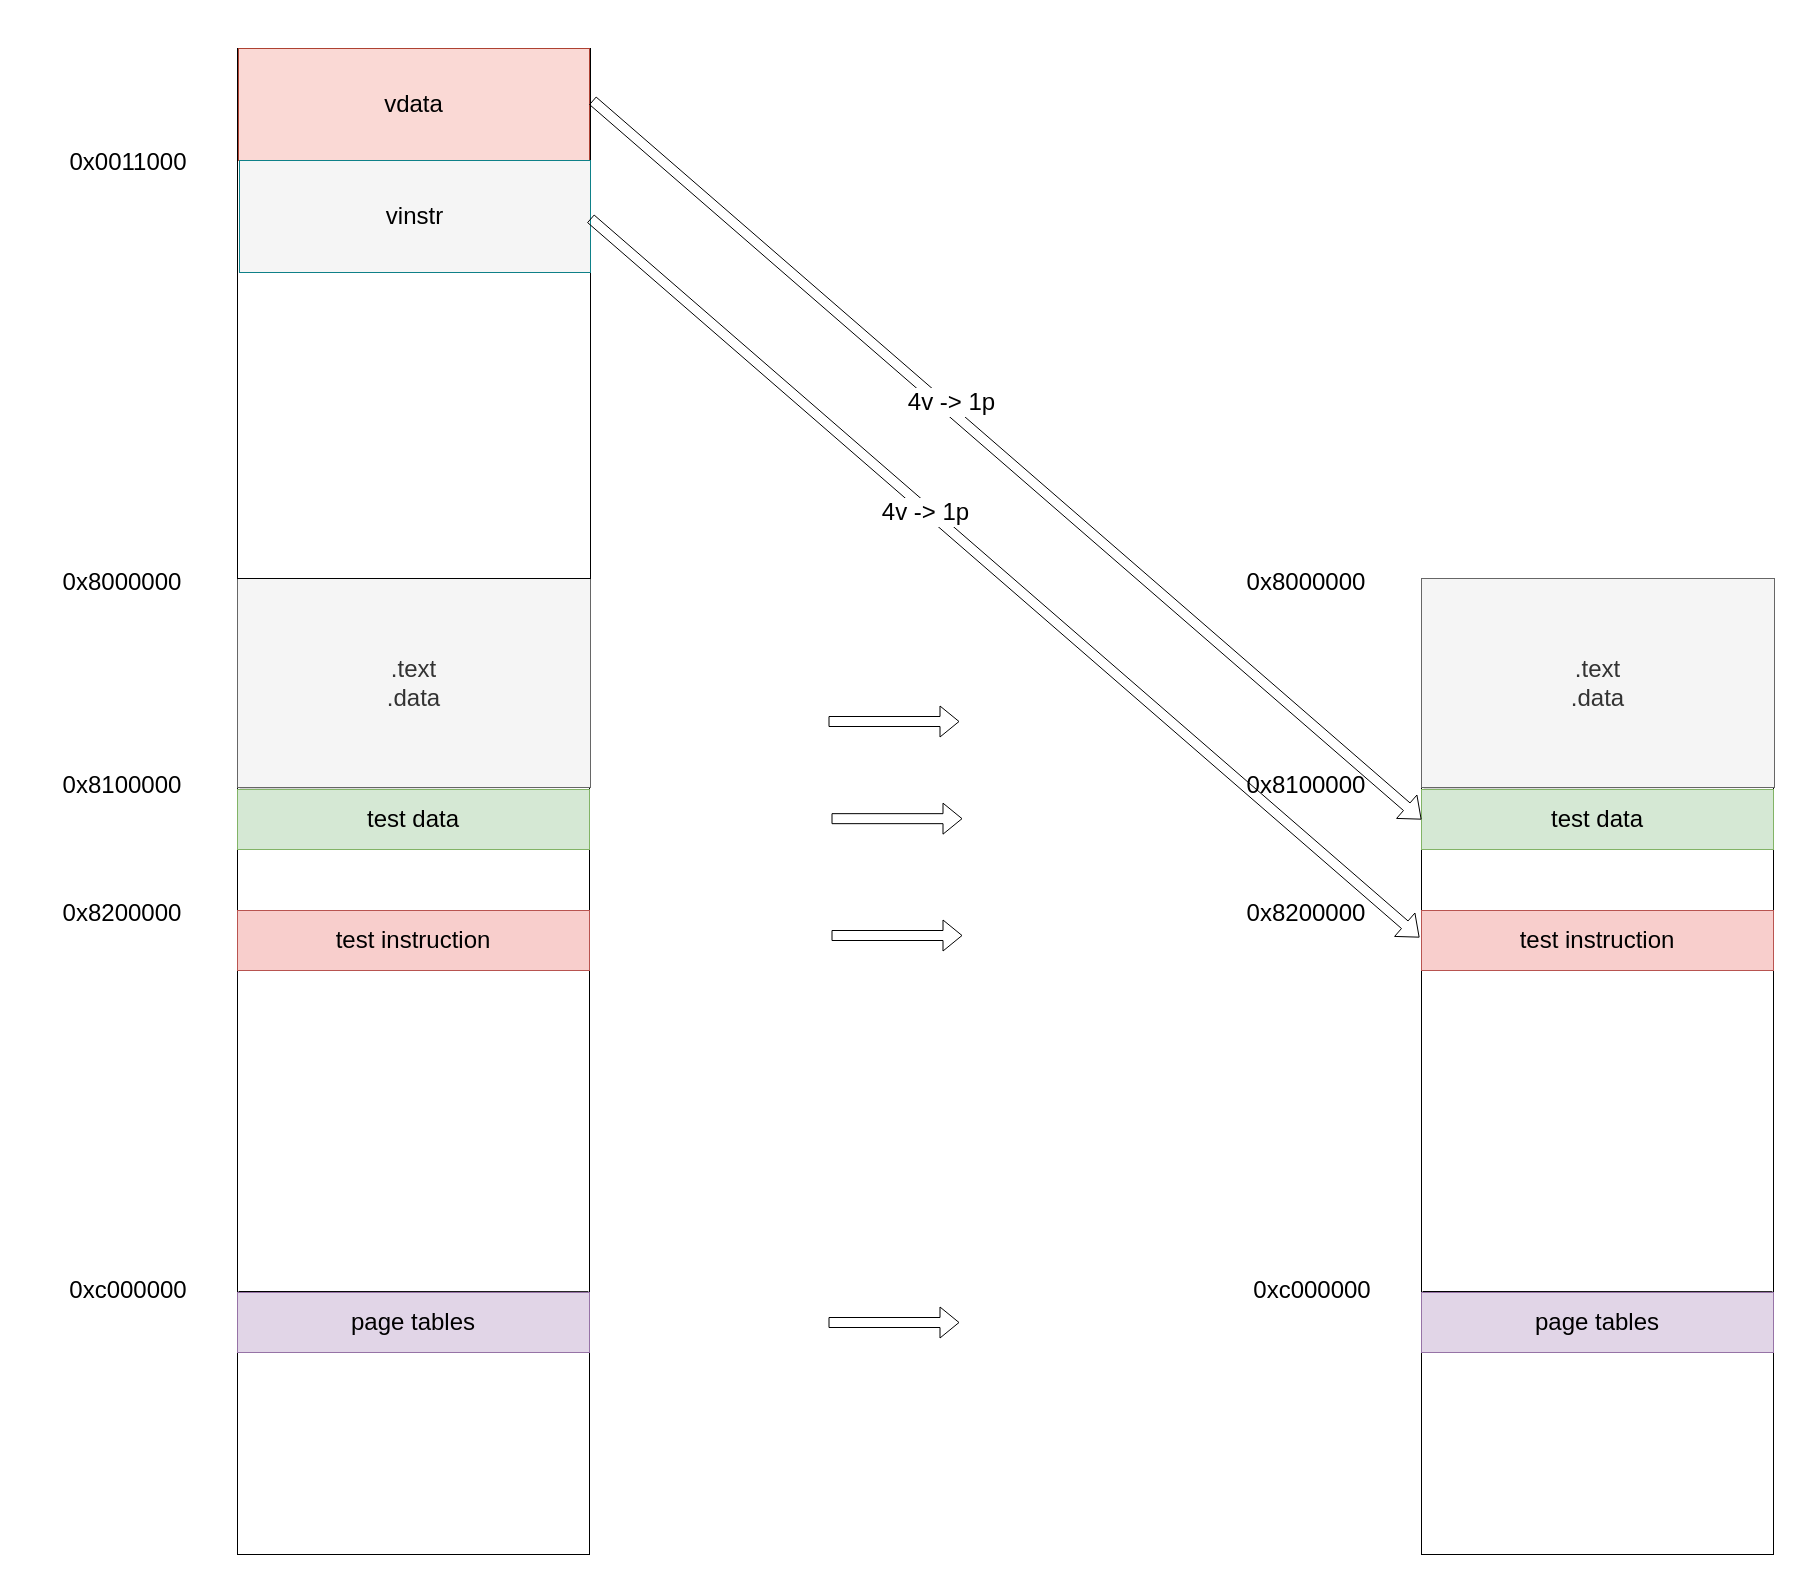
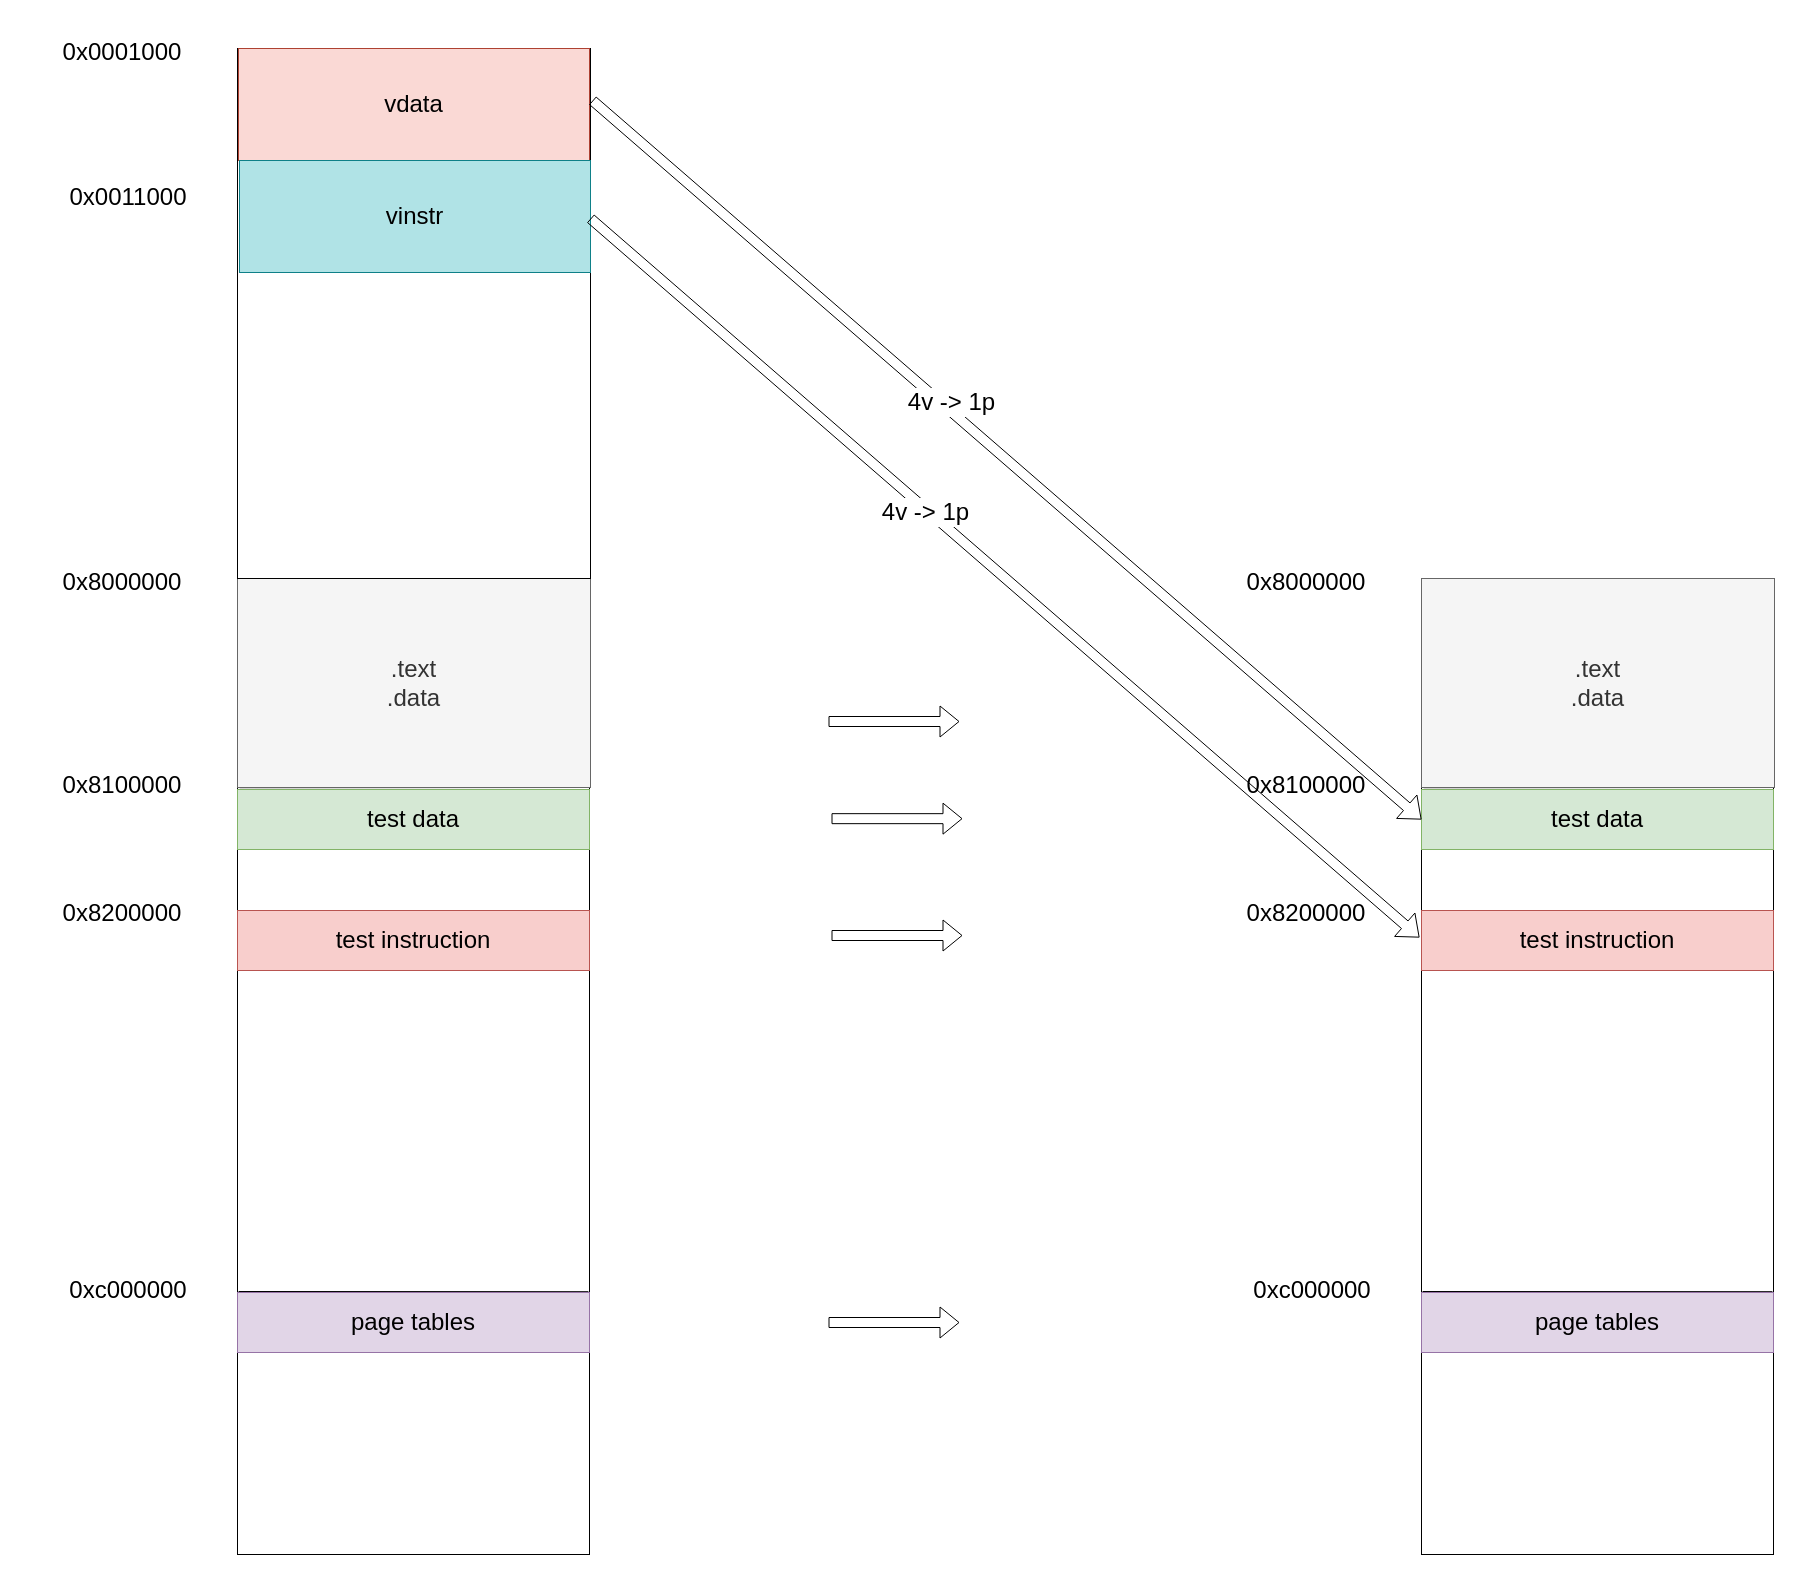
none -> (123, 53)
(129, 163) -> (129, 198)
(415, 217) -> (415, 217)
